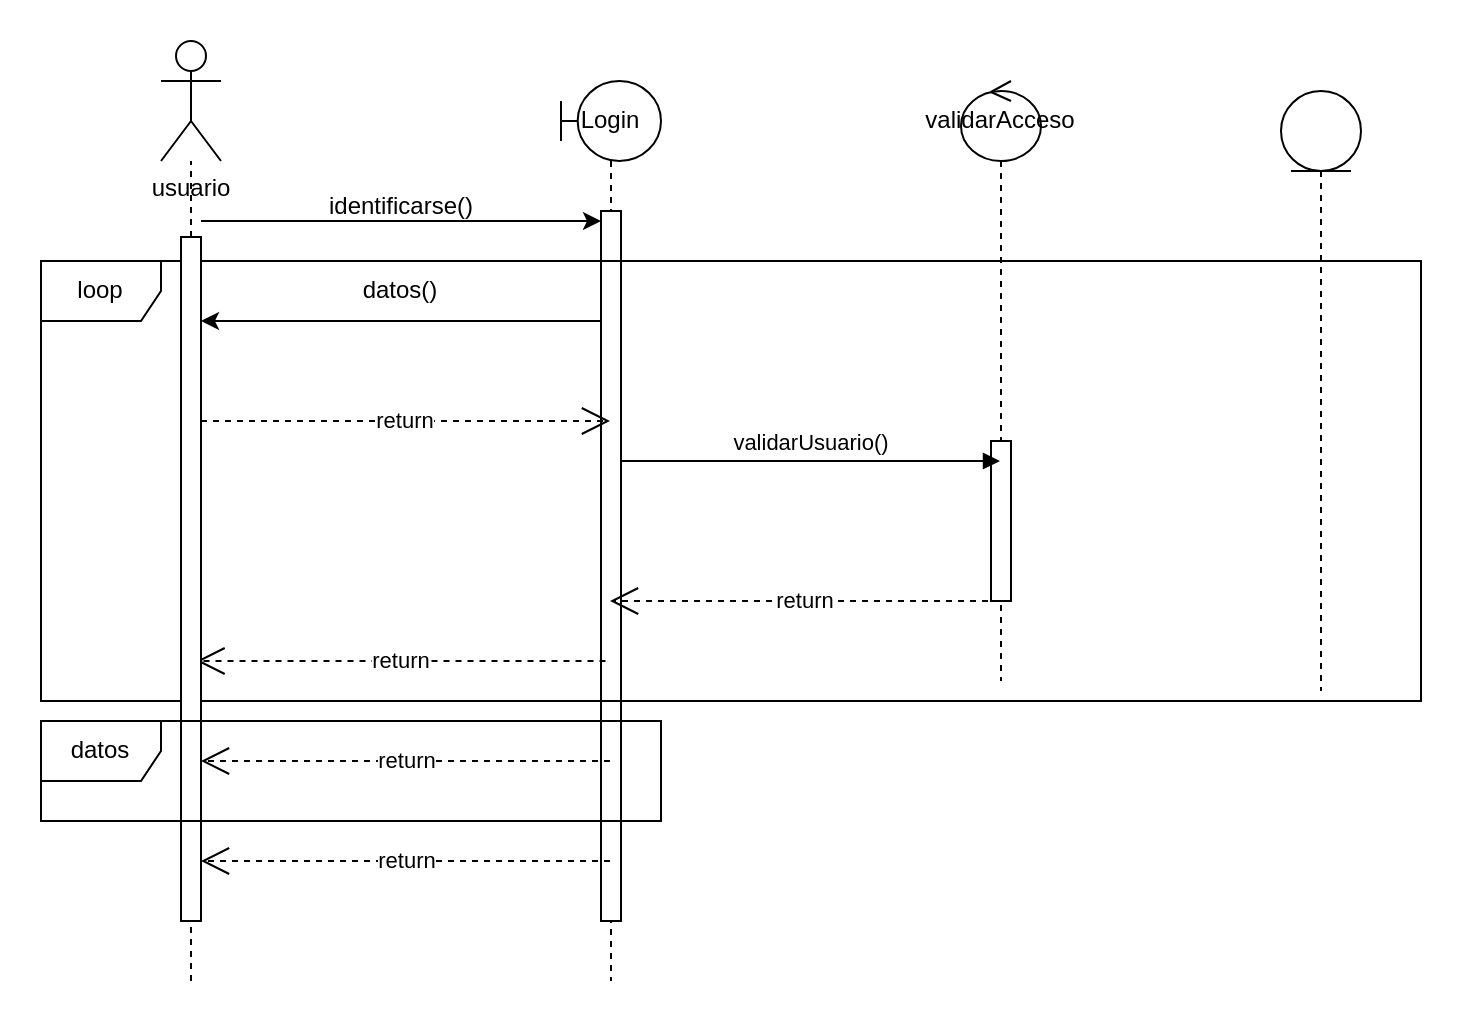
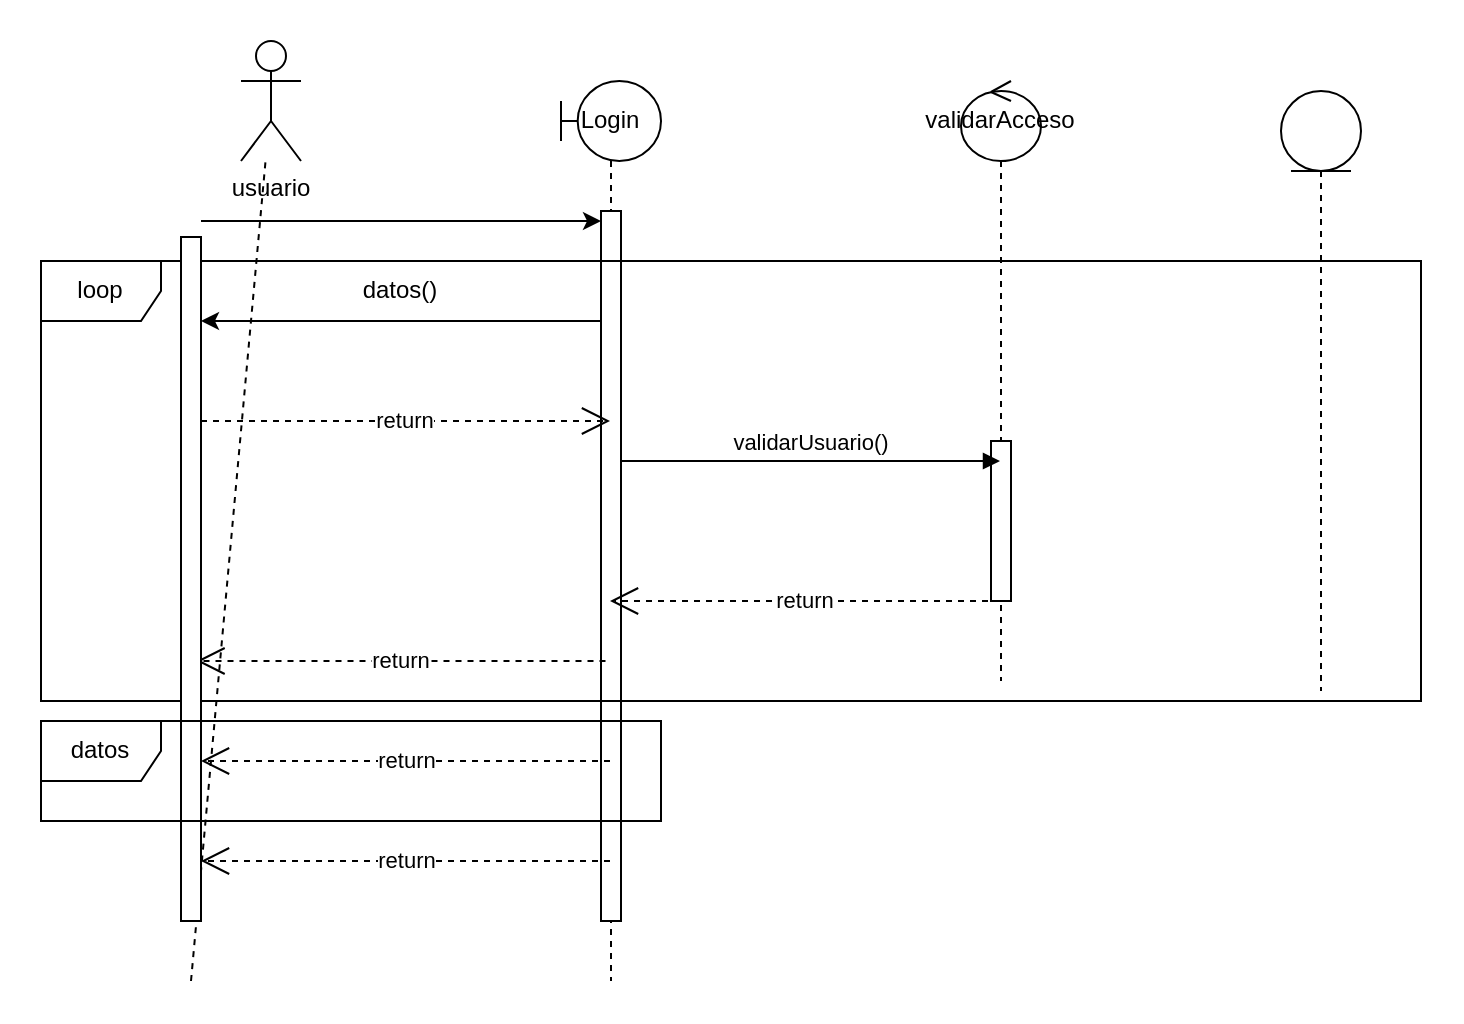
(191, 101) -> (271, 101)
(401, 207) -> none
